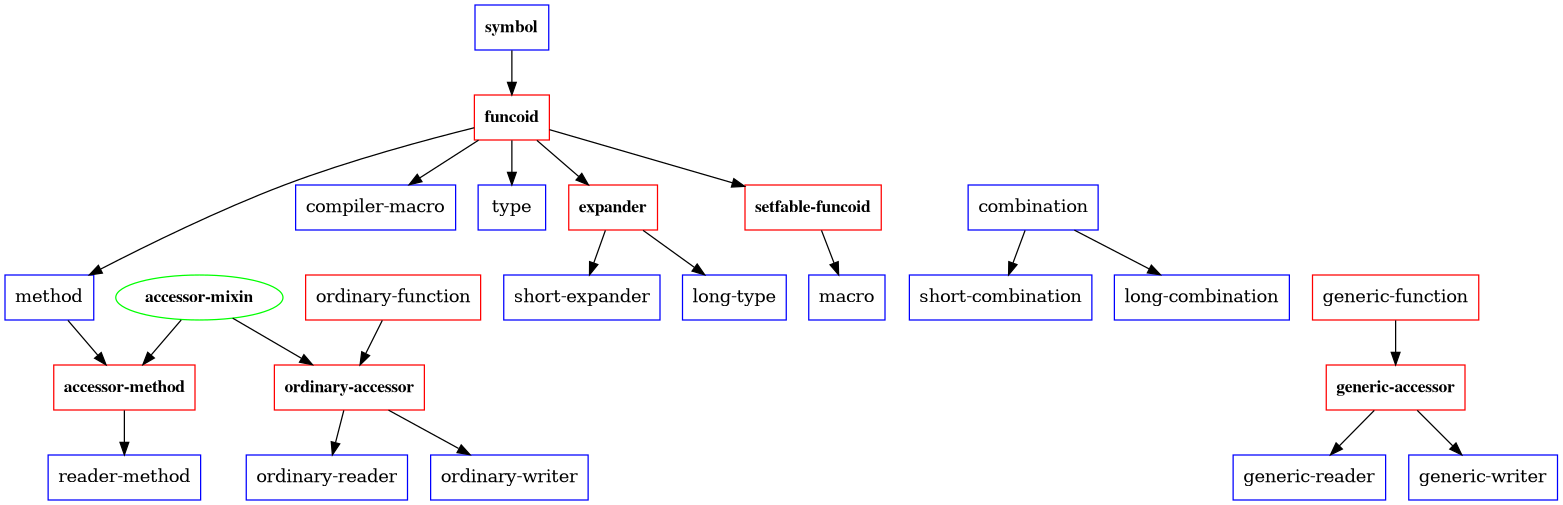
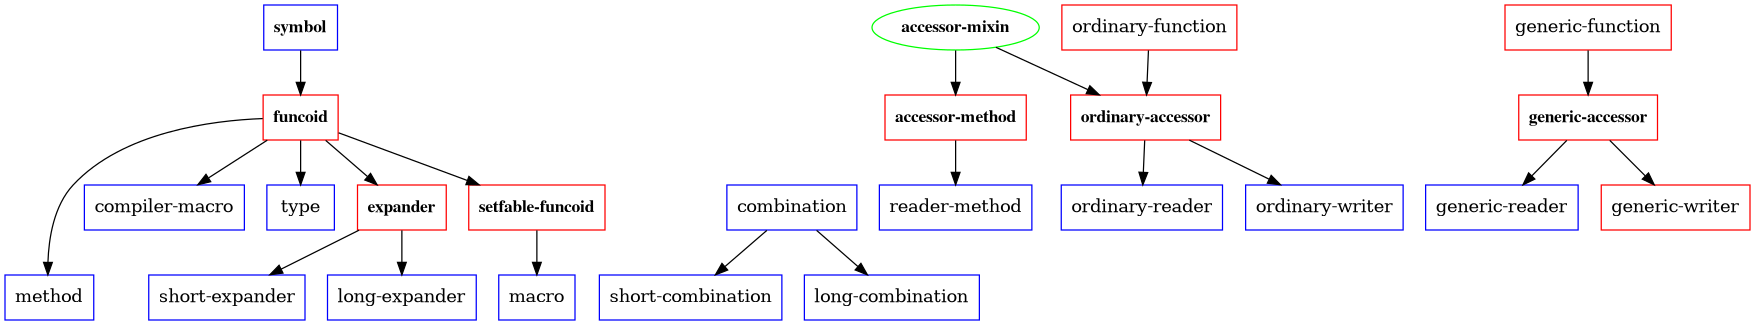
(734, 298) -> (402, 298)
(83, 338) -> none
(1483, 478) -> (1676, 208)
